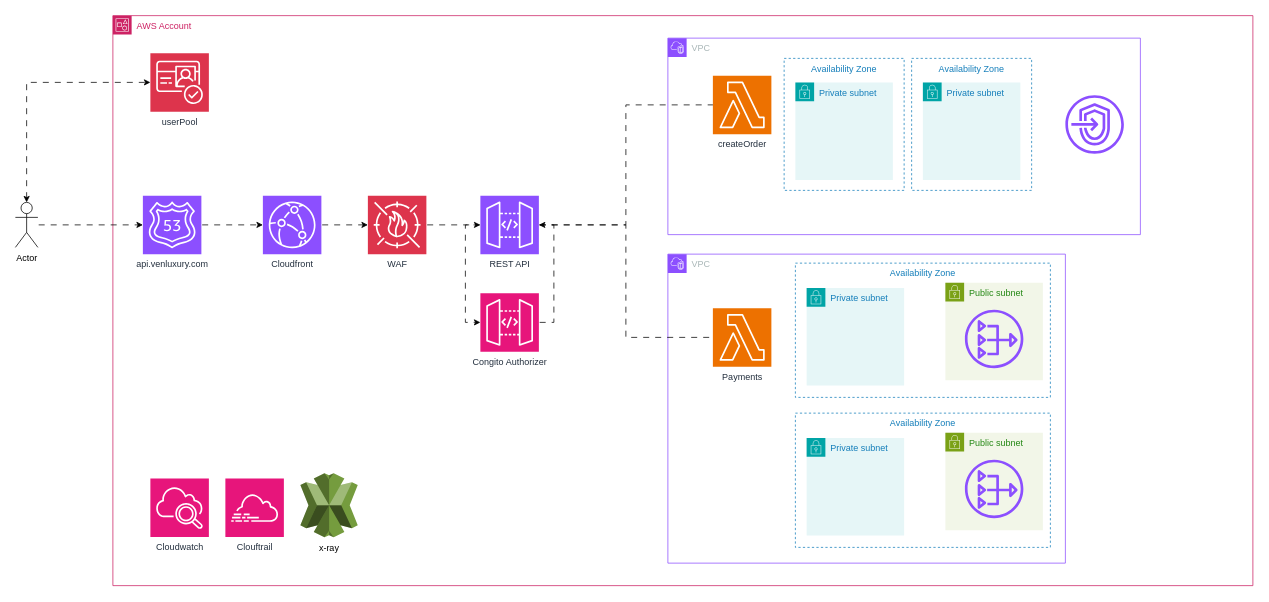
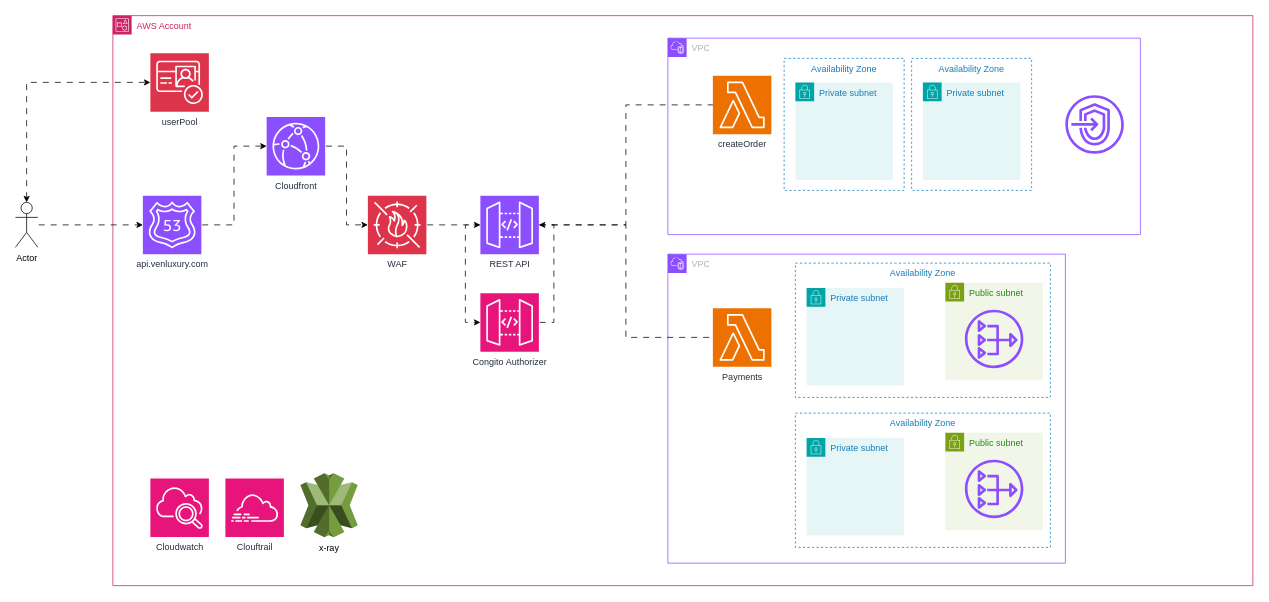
(292, 225) -> (296, 146)
